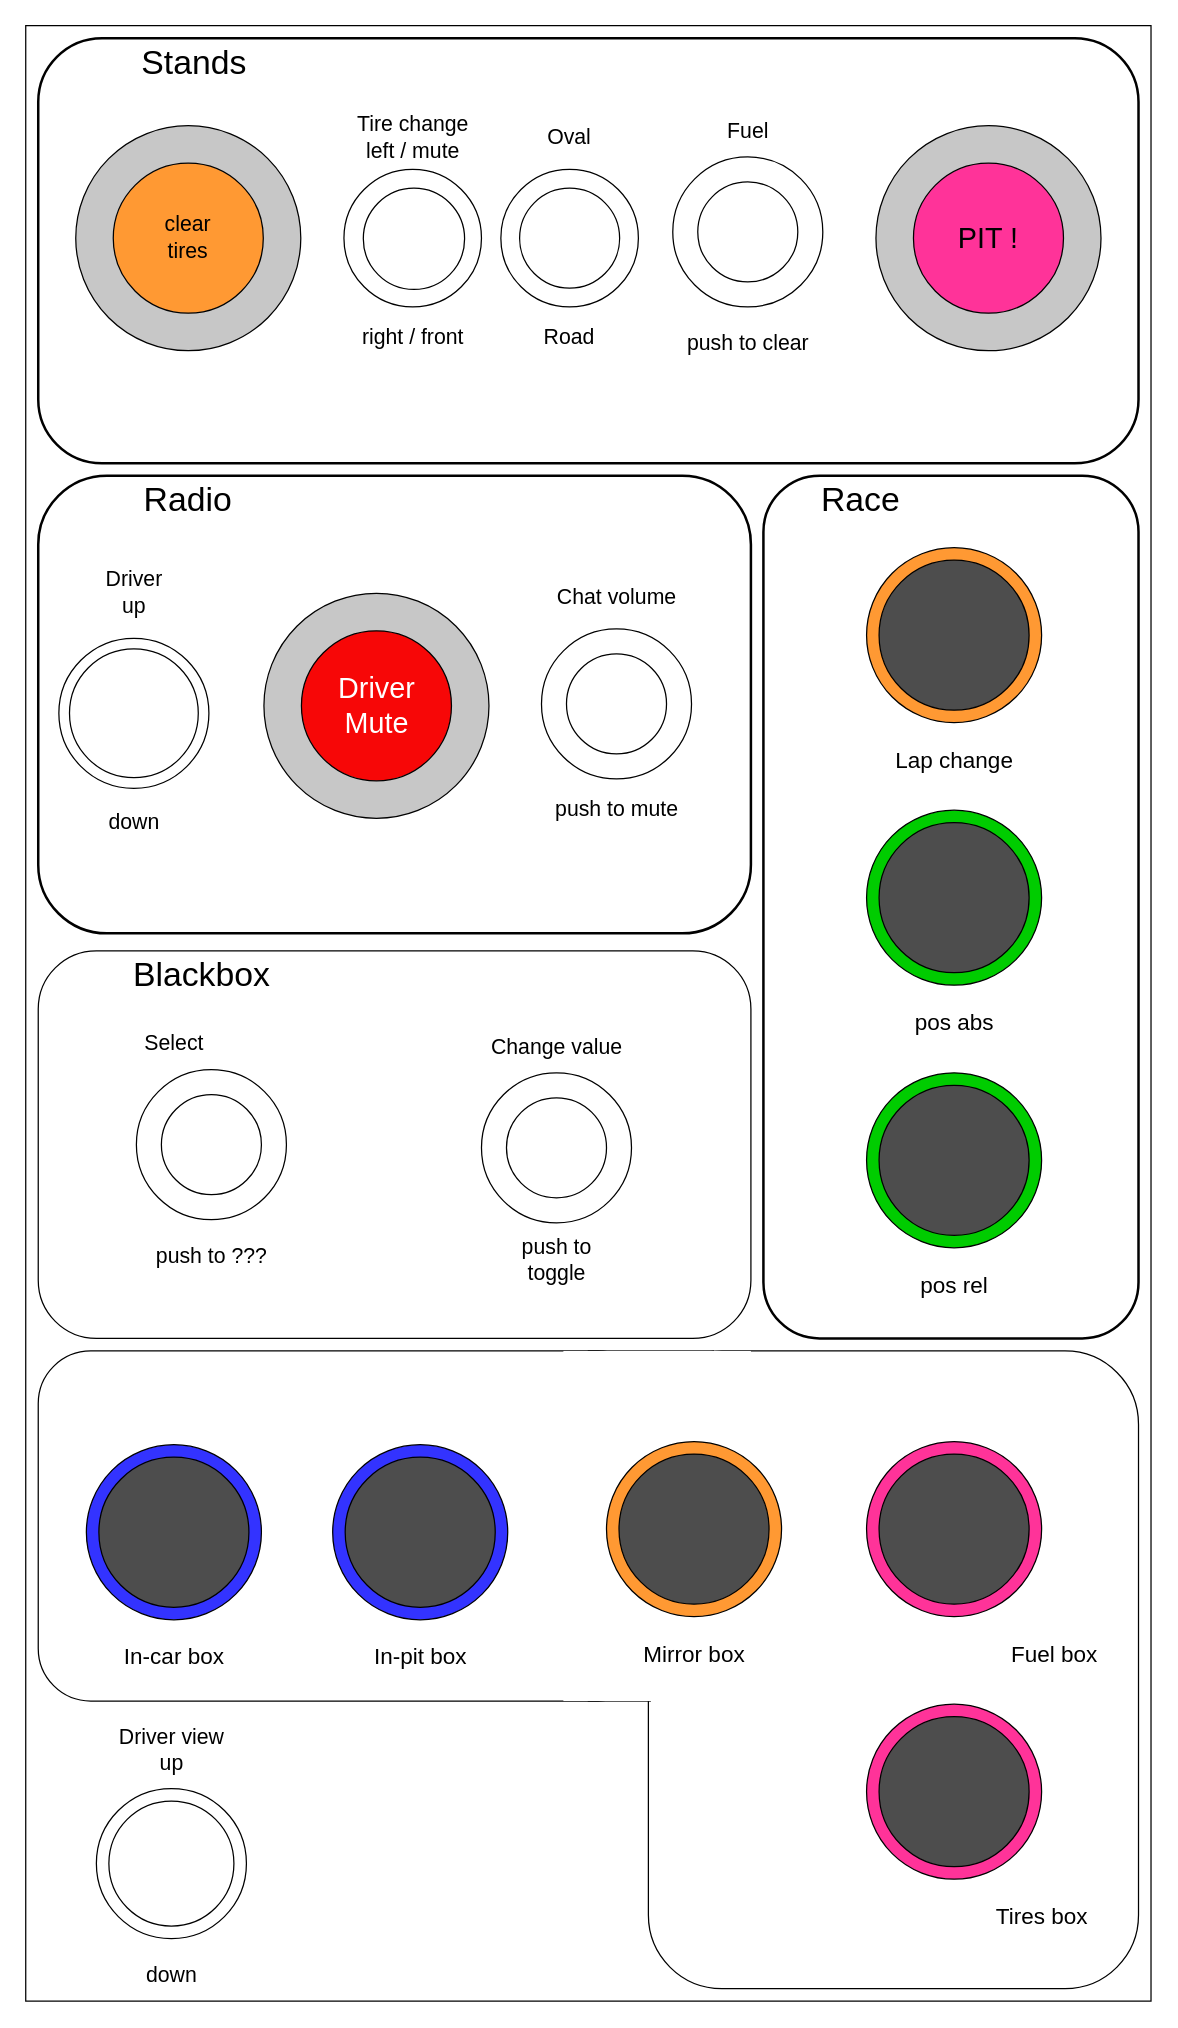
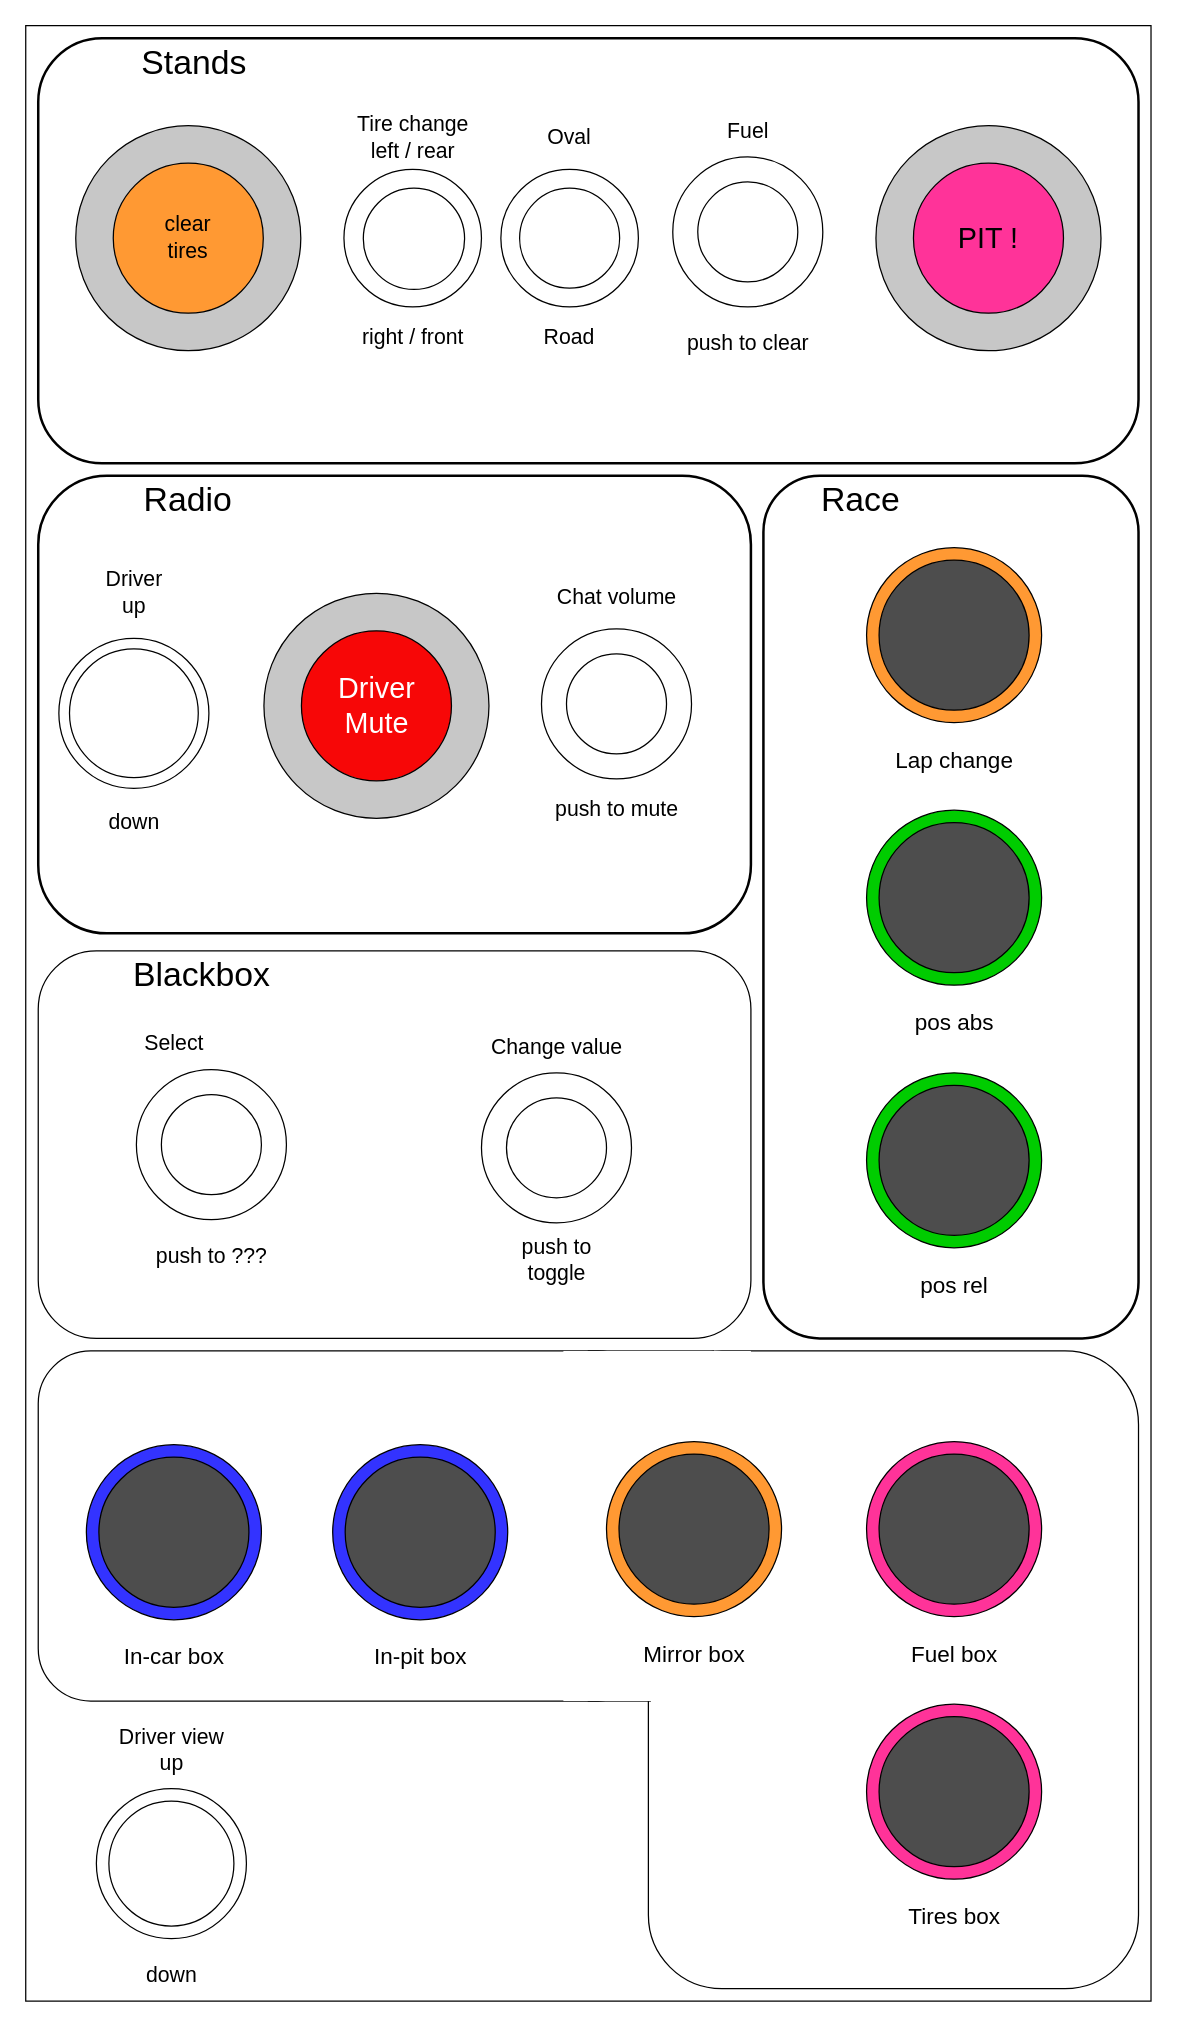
(413, 138) -> (413, 138)
(1054, 1654) -> (954, 1654)
(1041, 1916) -> (954, 1916)
